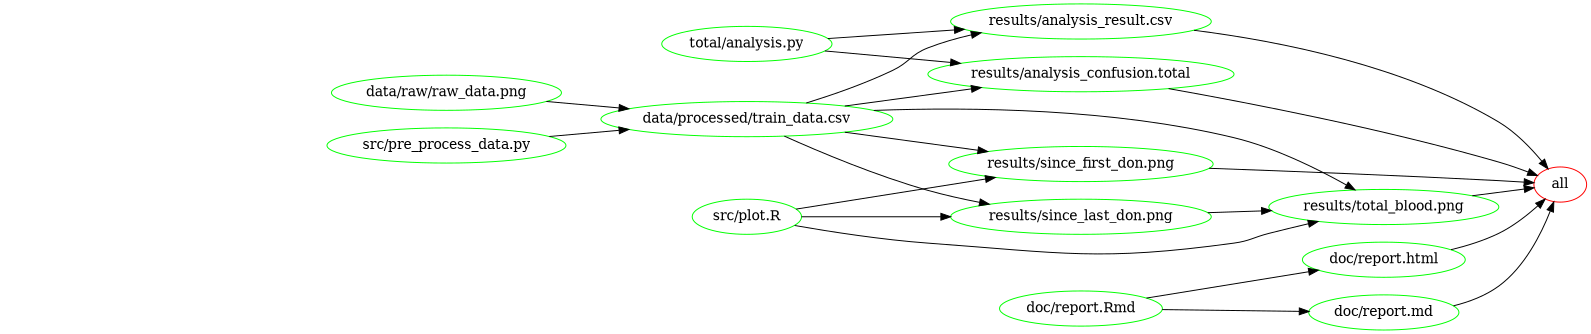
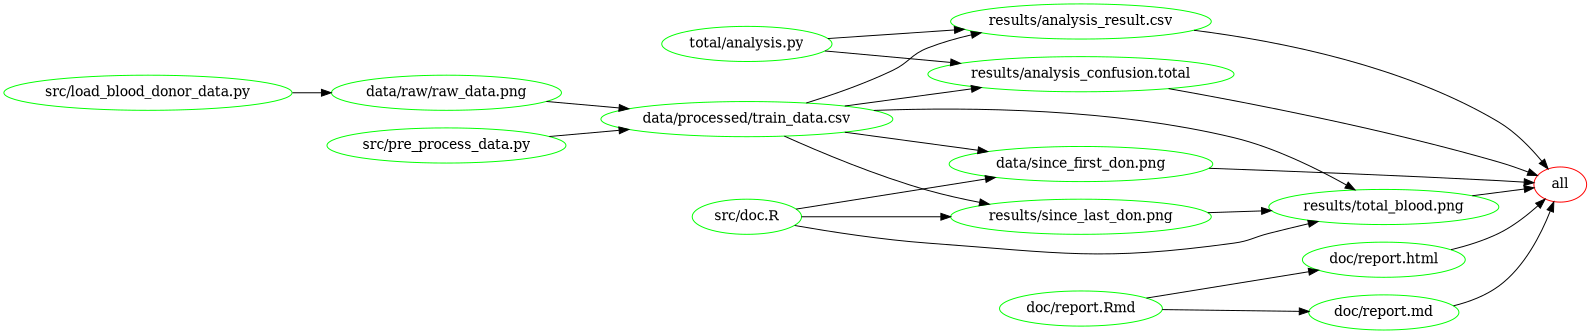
none -> (148, 93)
(1081, 164) -> (1081, 164)
(747, 217) -> (747, 217)
